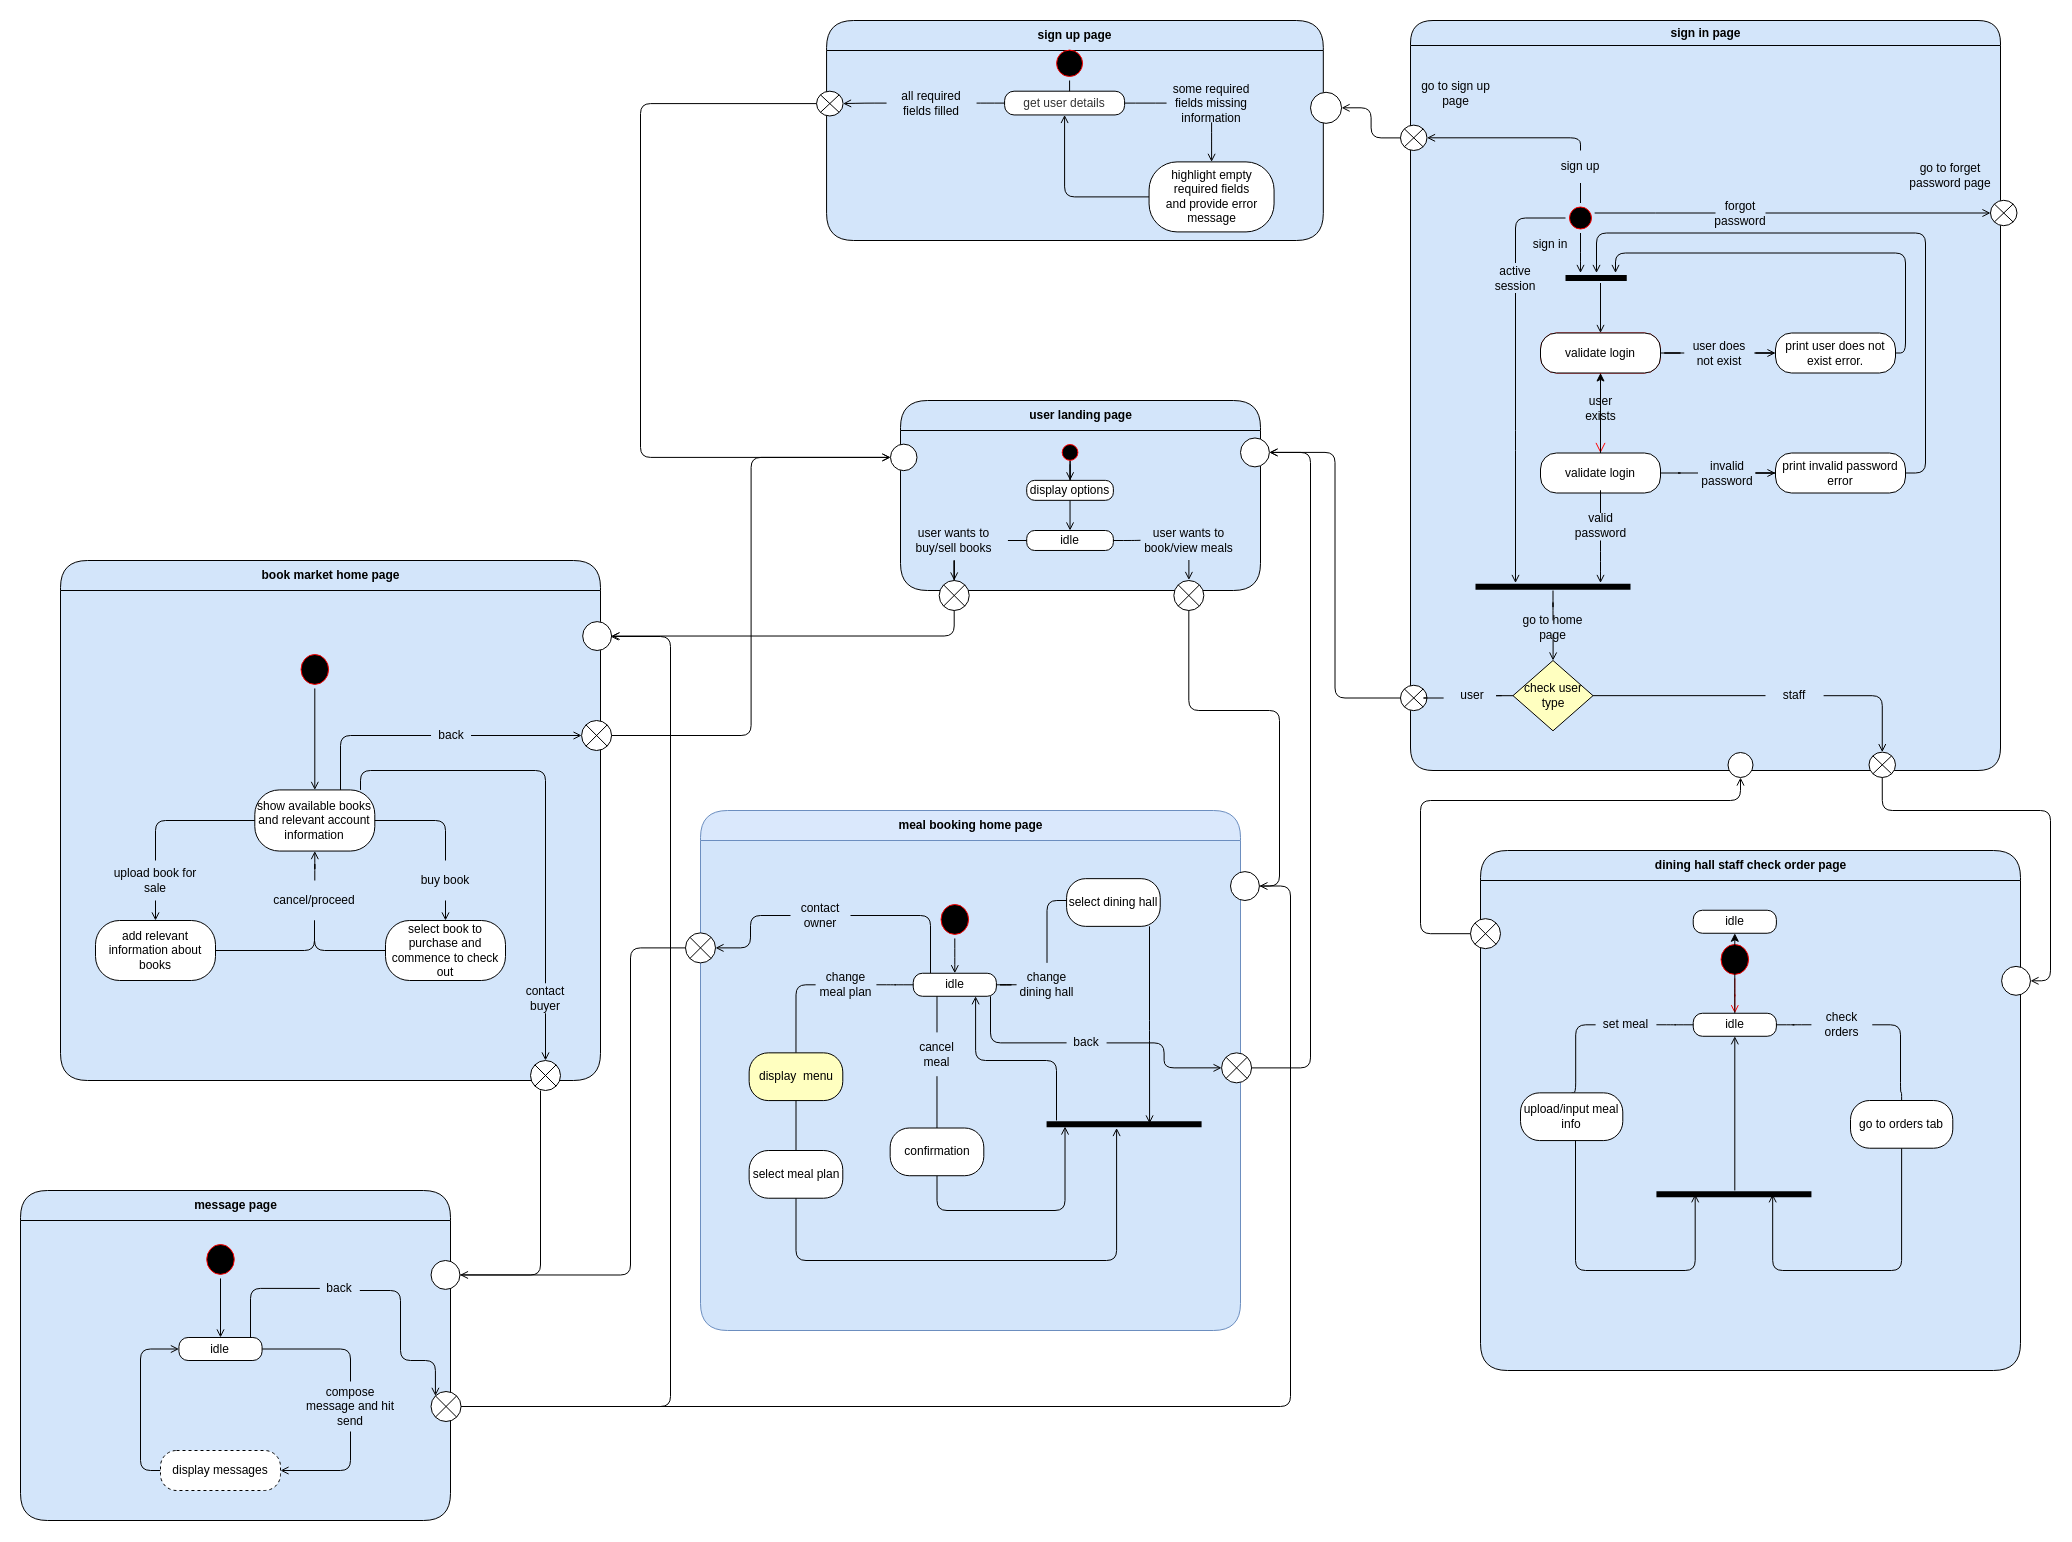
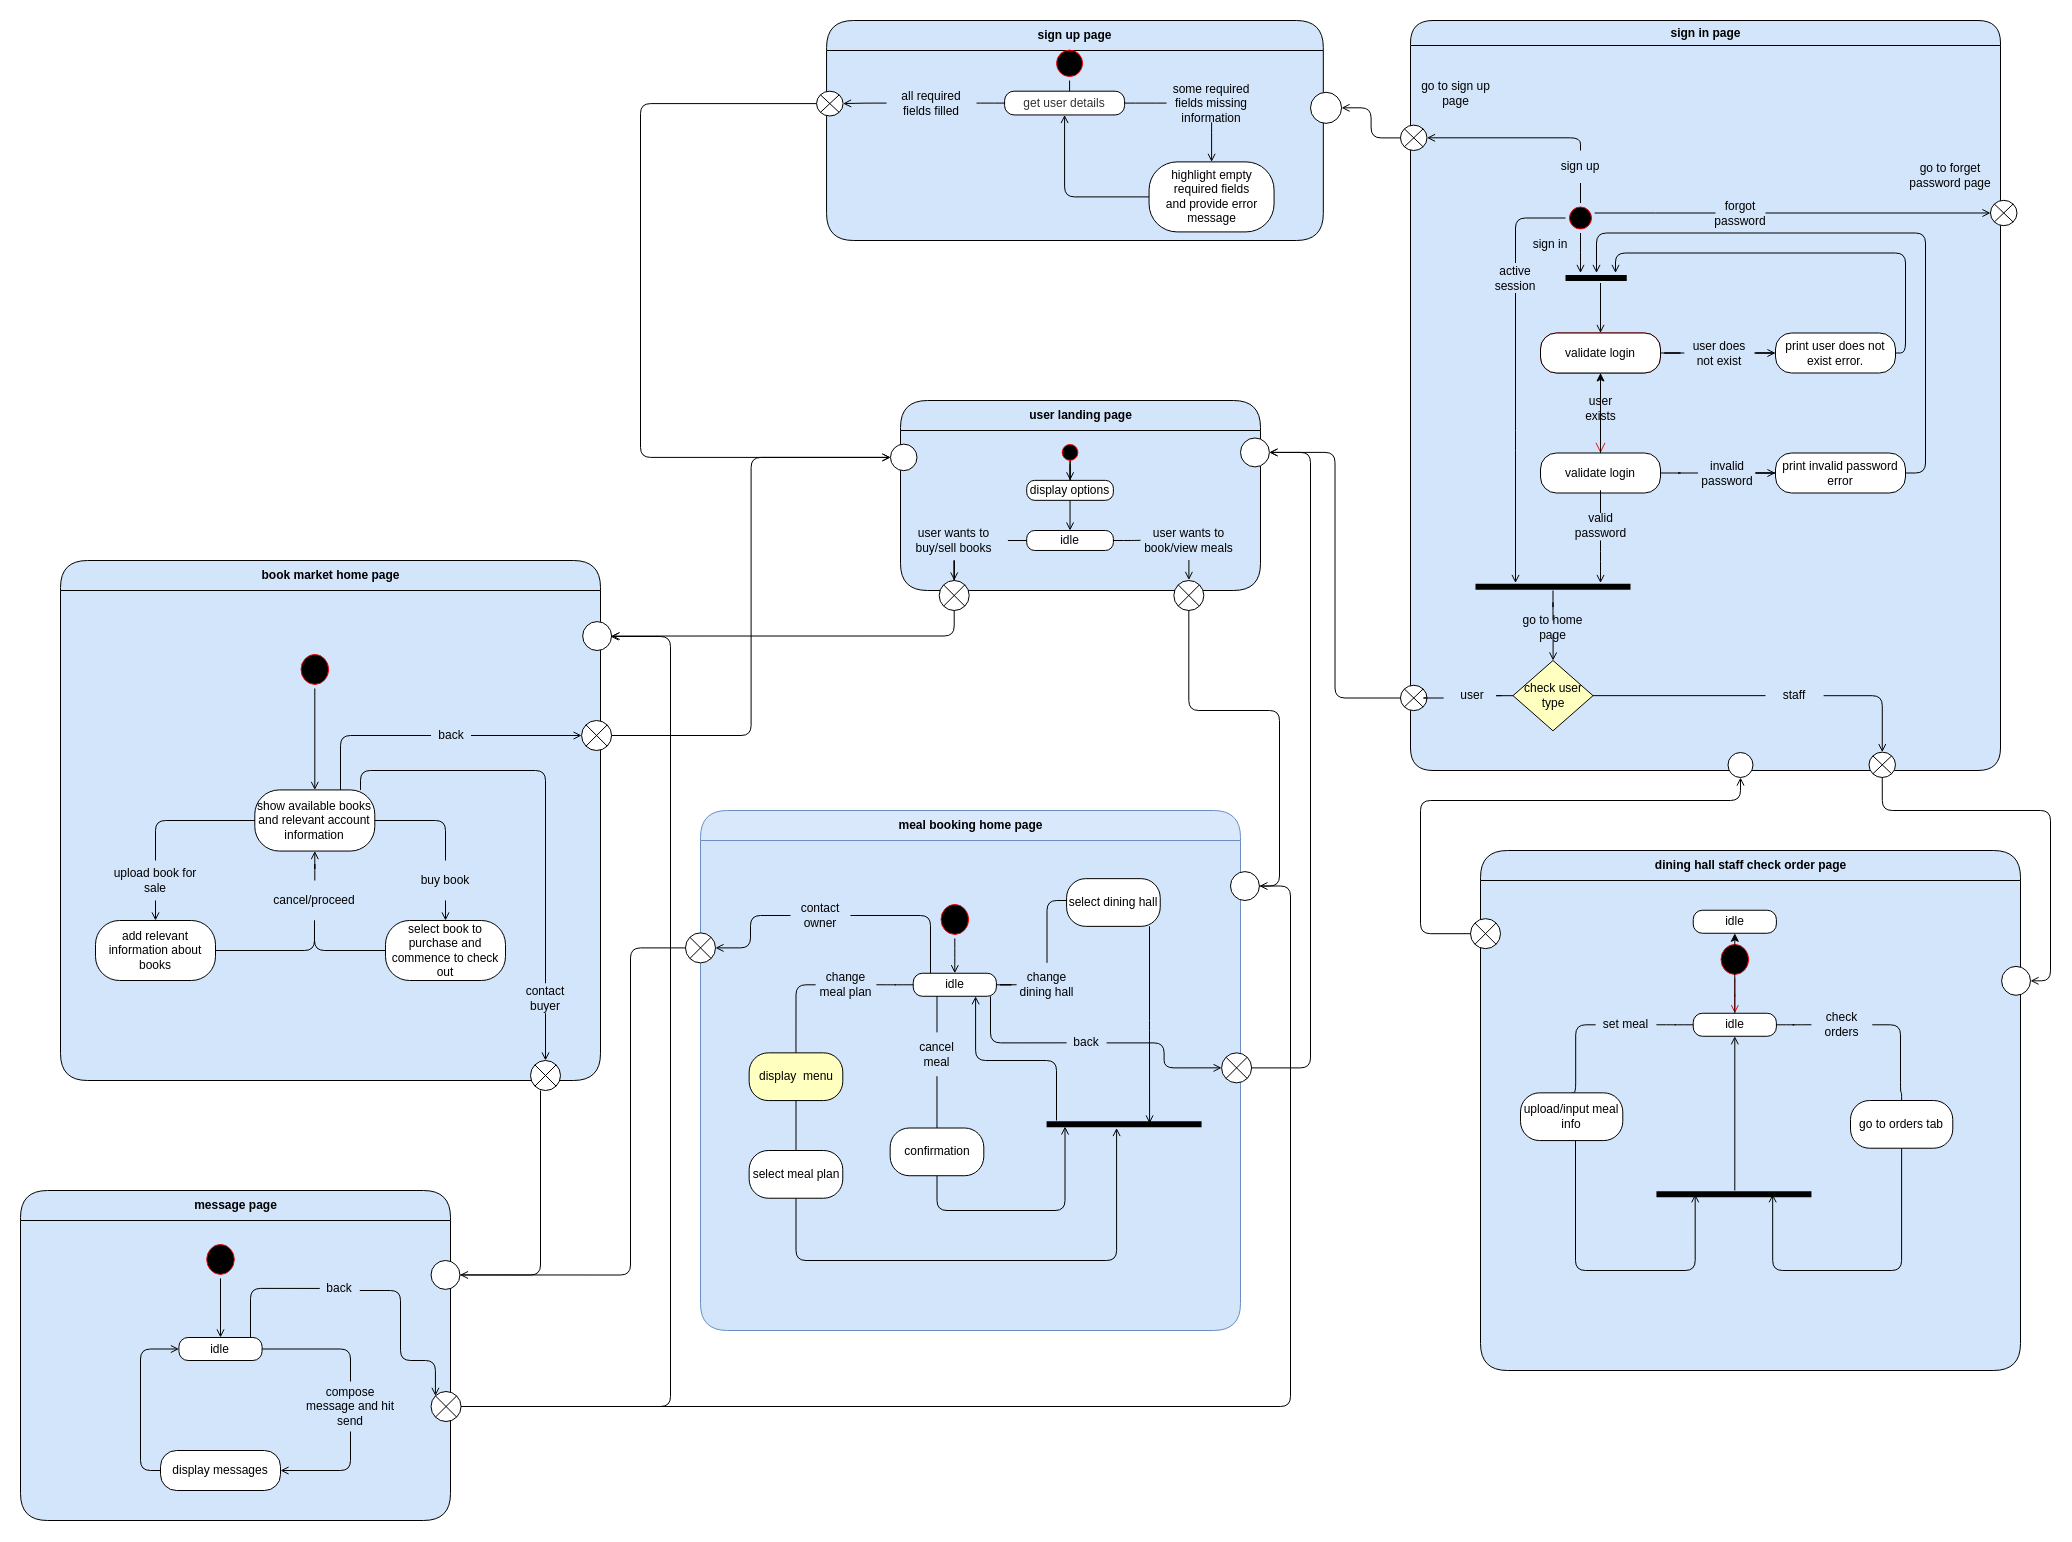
(221, 1471) -> (221, 1471)
